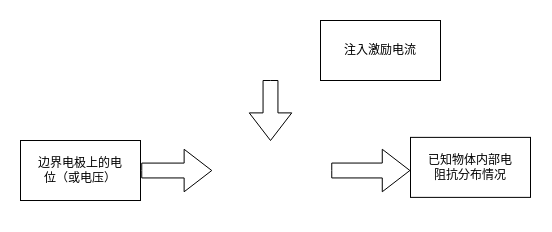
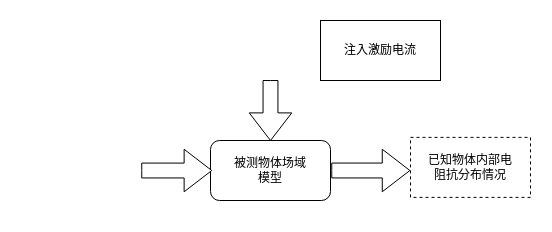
(471, 167) -> (471, 167)
(81, 171) -> none
none -> (271, 171)
